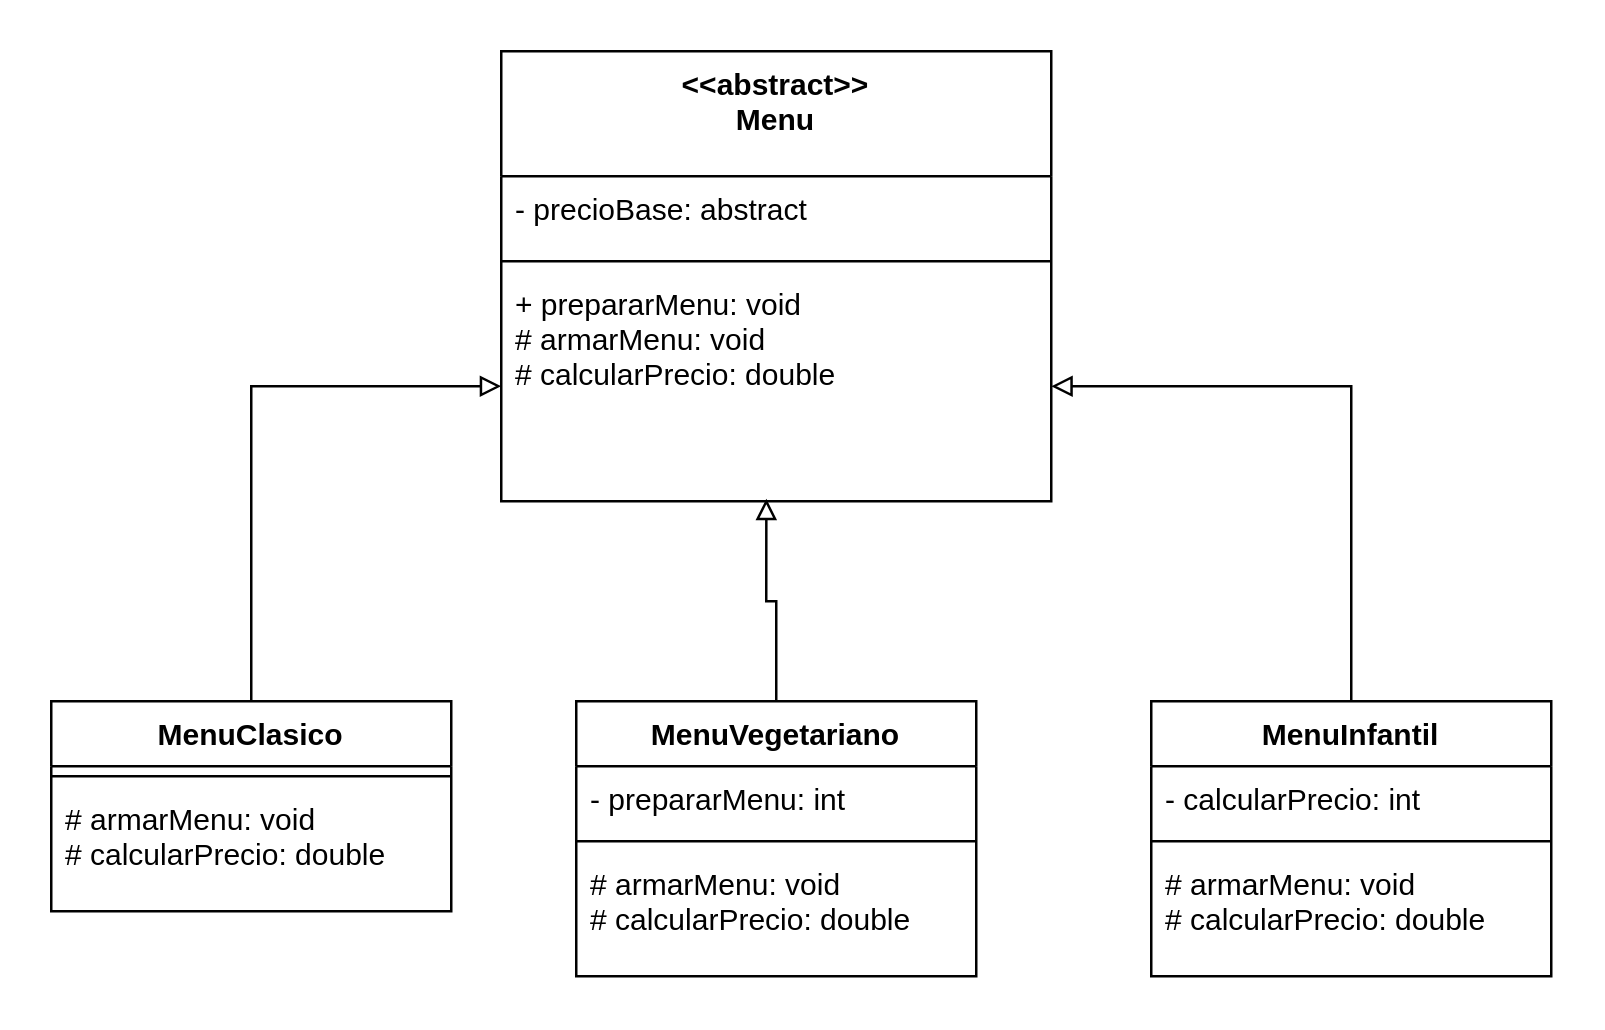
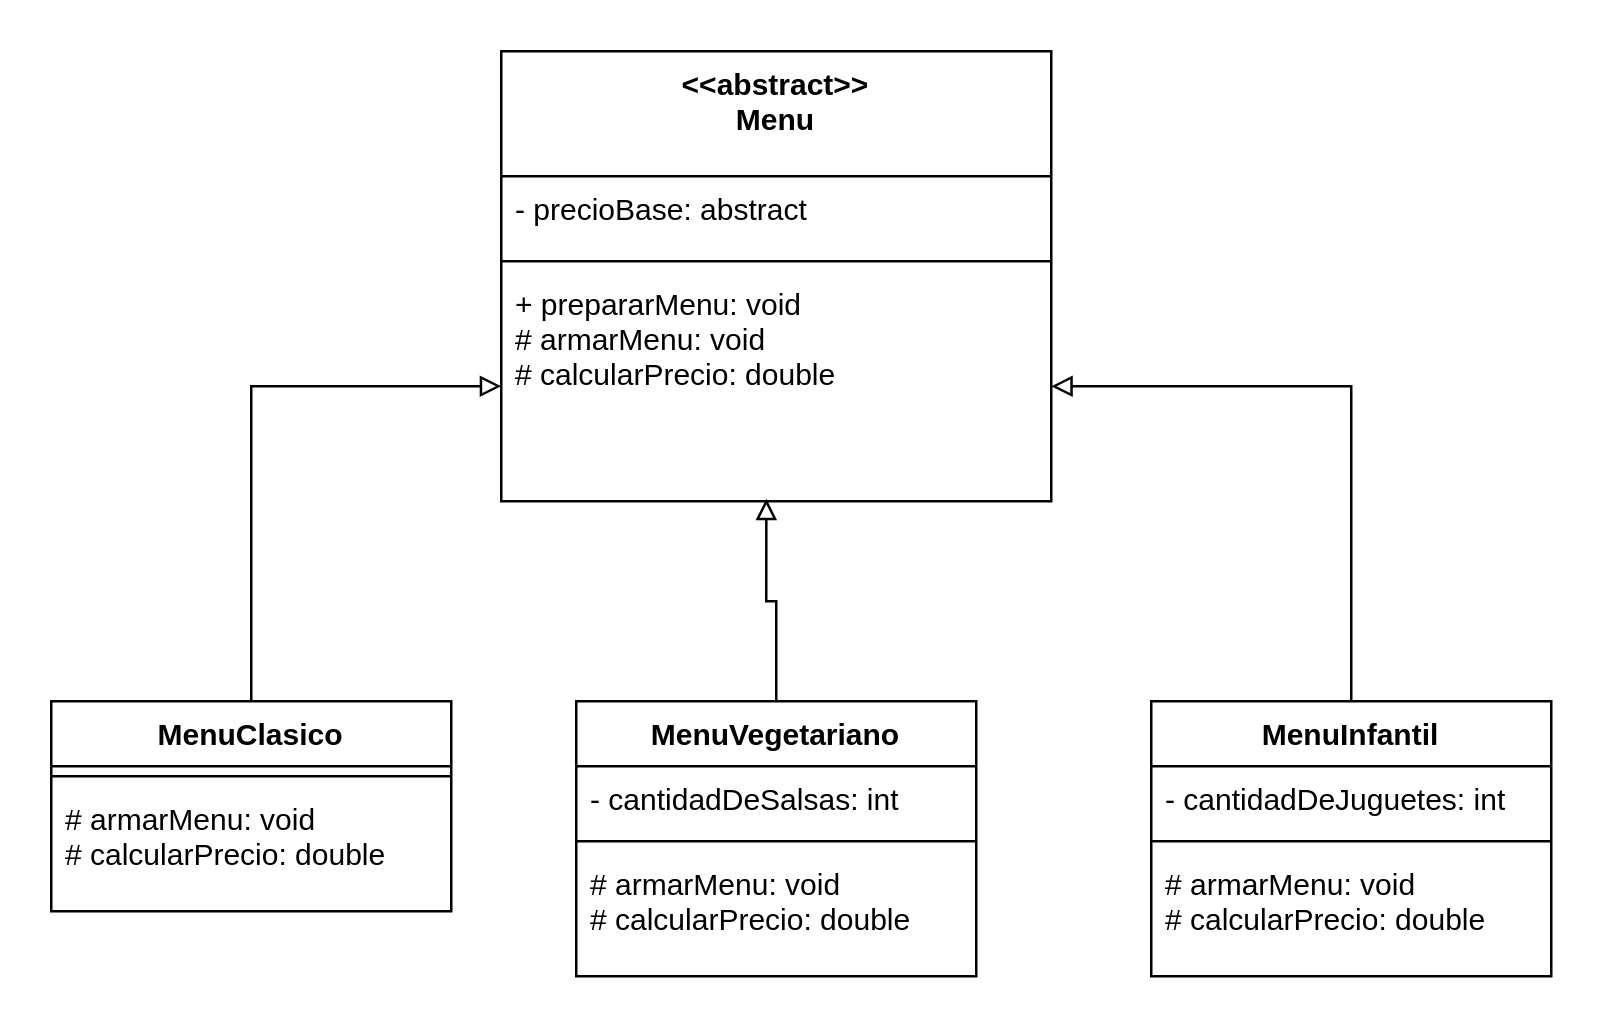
(734, 800) -> (760, 800)
(1314, 800) -> (1356, 800)
